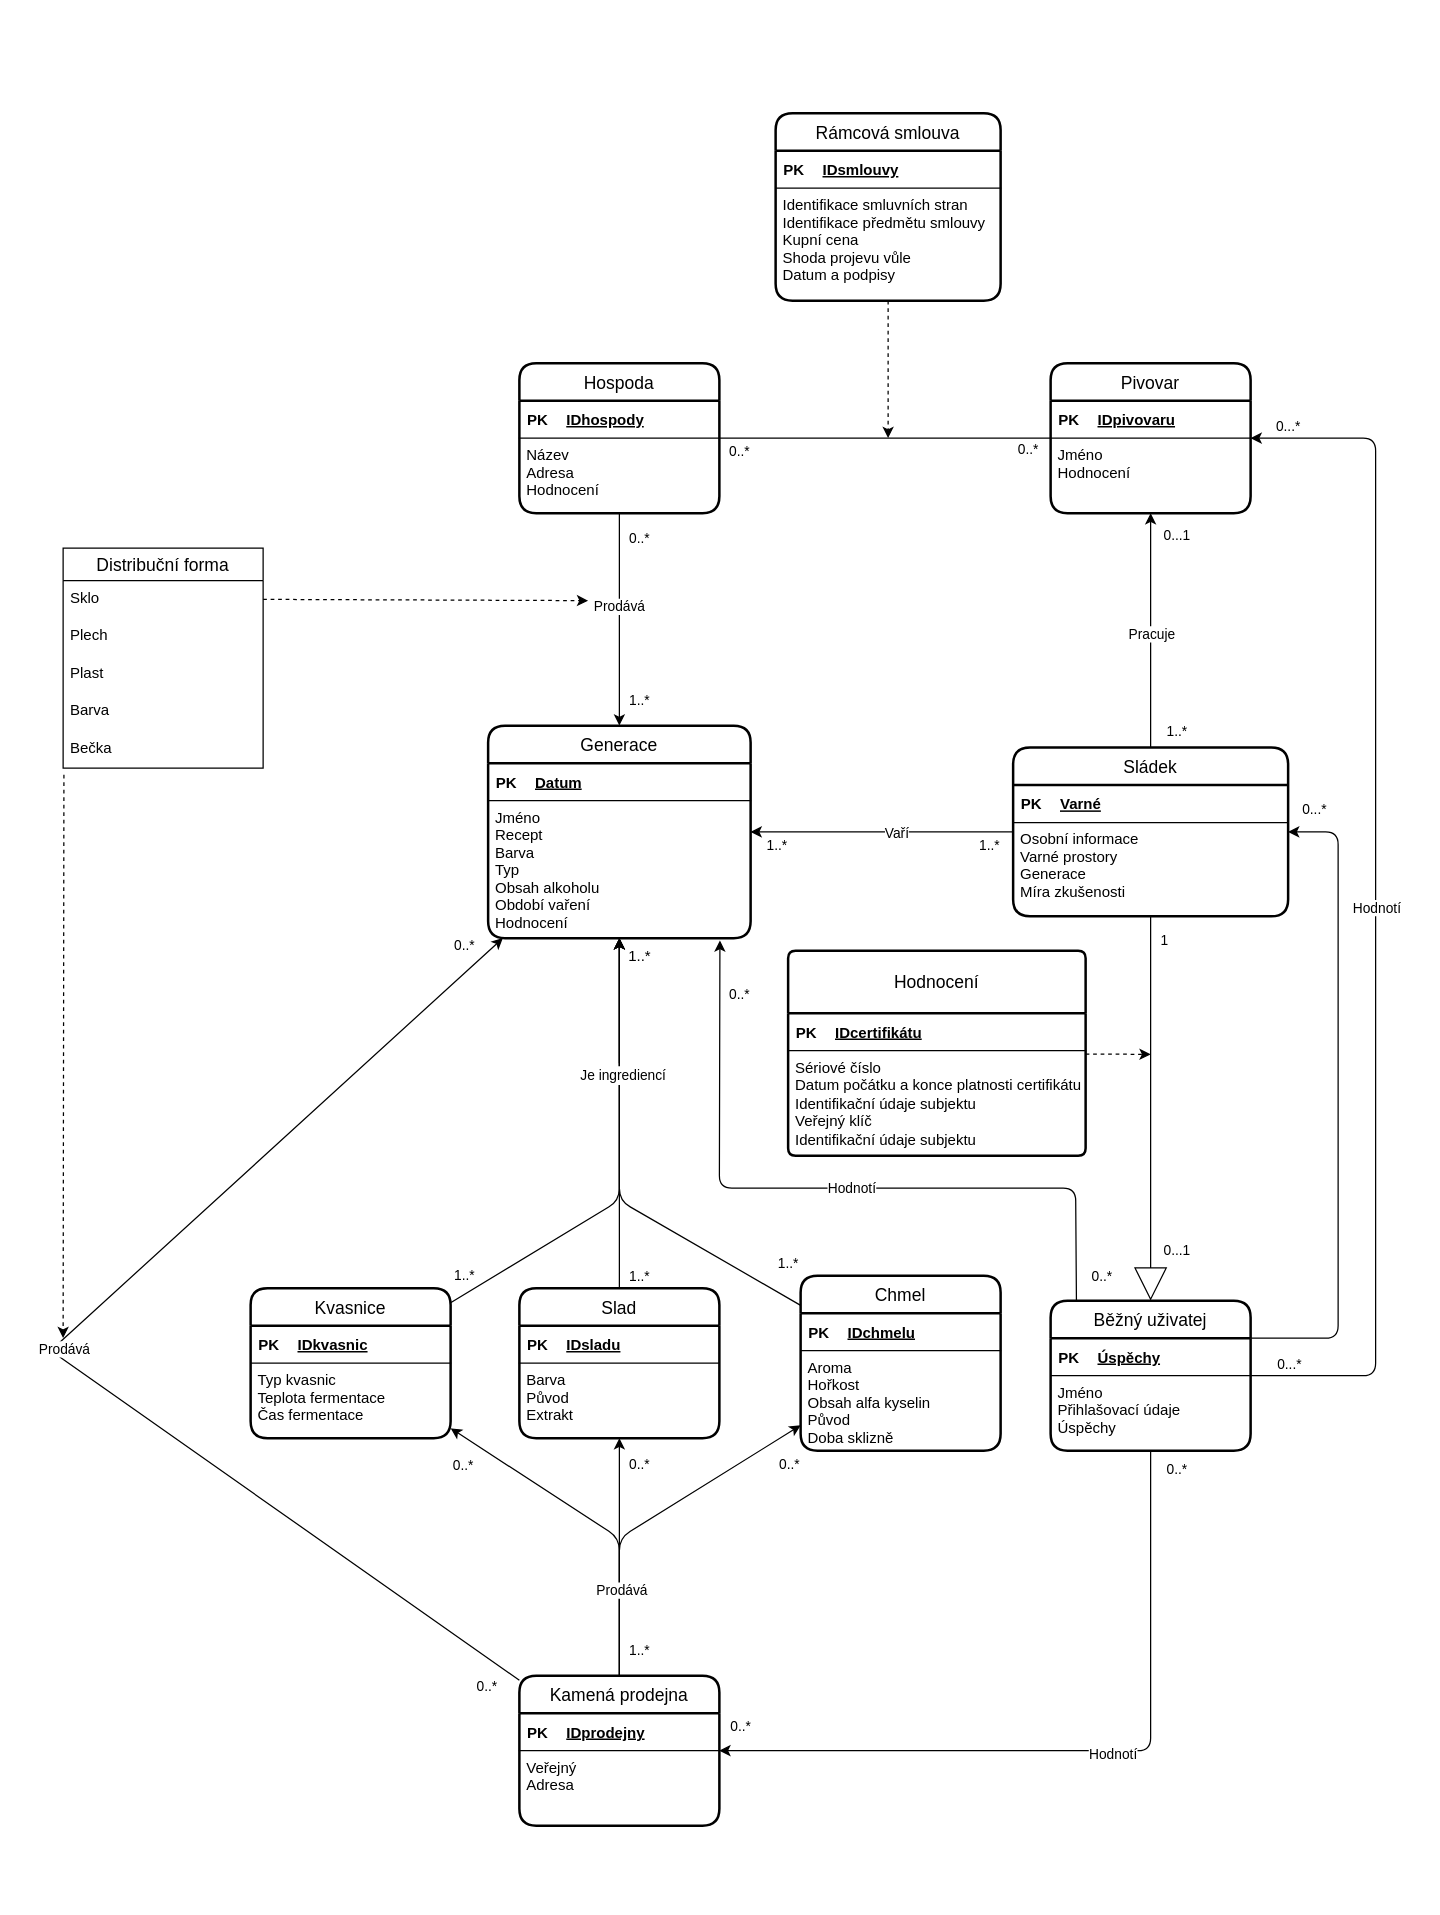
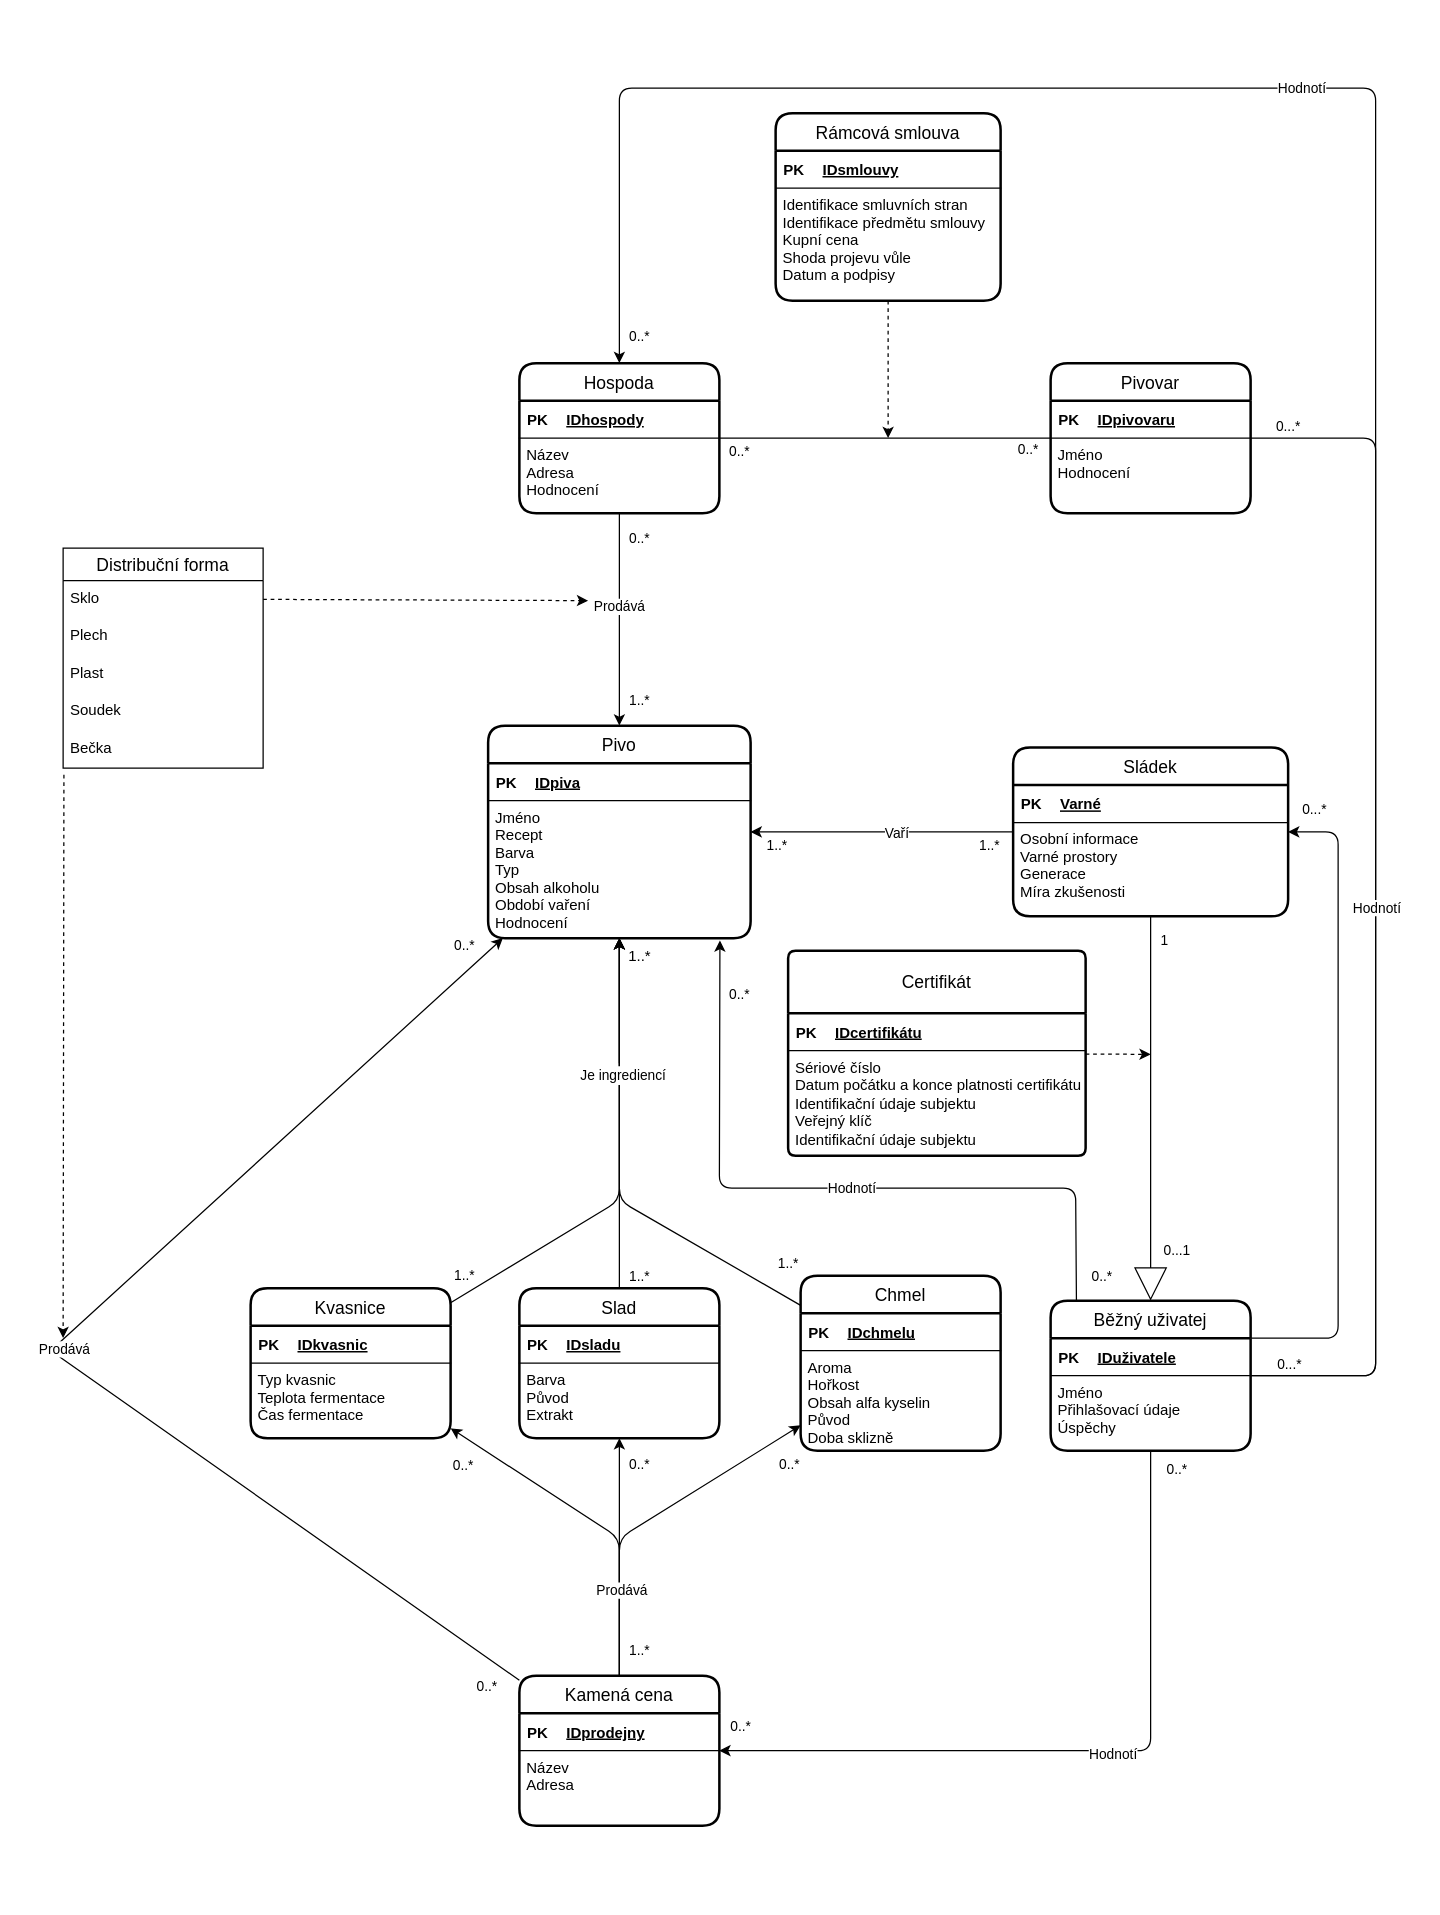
none -> (1042, 88)
(1260, 438) -> (1257, 438)
(1151, 634) -> none
(91, 710) -> (95, 710)
(619, 745) -> (619, 745)
(556, 783) -> (558, 783)
(937, 982) -> (937, 982)
(1127, 1358) -> (1140, 1358)
(619, 1695) -> (619, 1695)
(556, 1768) -> (547, 1768)
